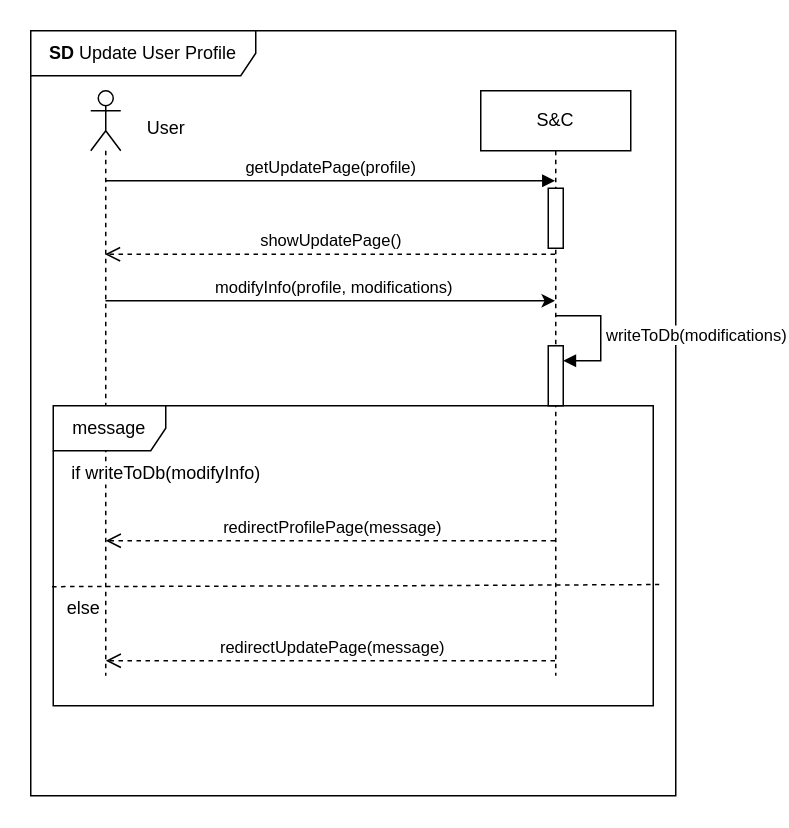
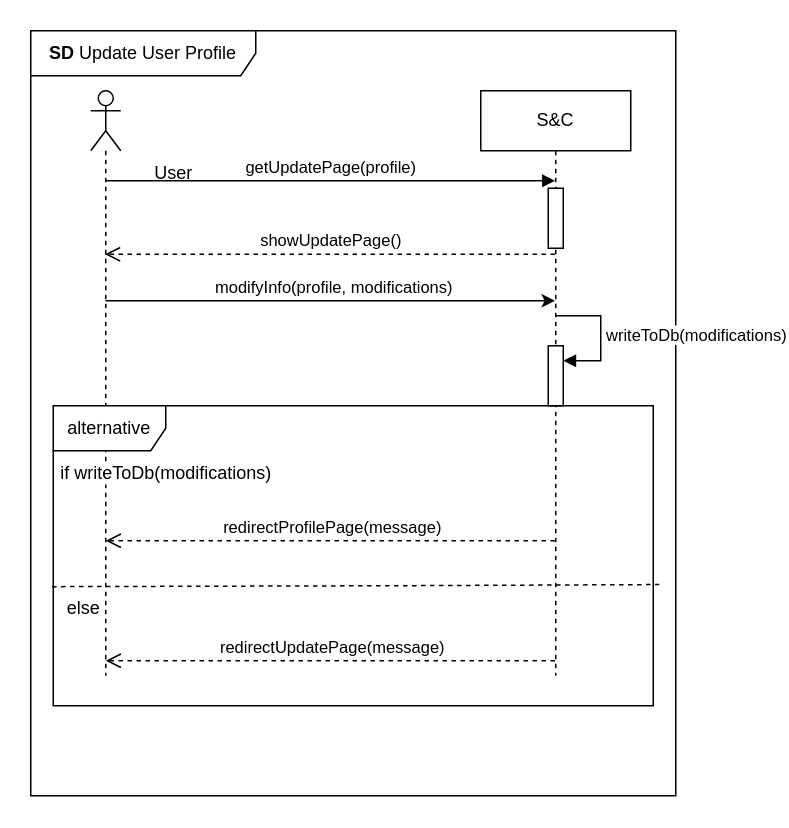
(166, 128) -> (173, 173)
(110, 428) -> (110, 428)
(167, 473) -> (167, 473)
